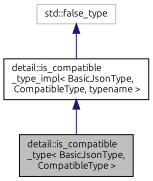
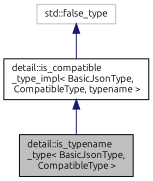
(76, 156) -> (76, 156)
